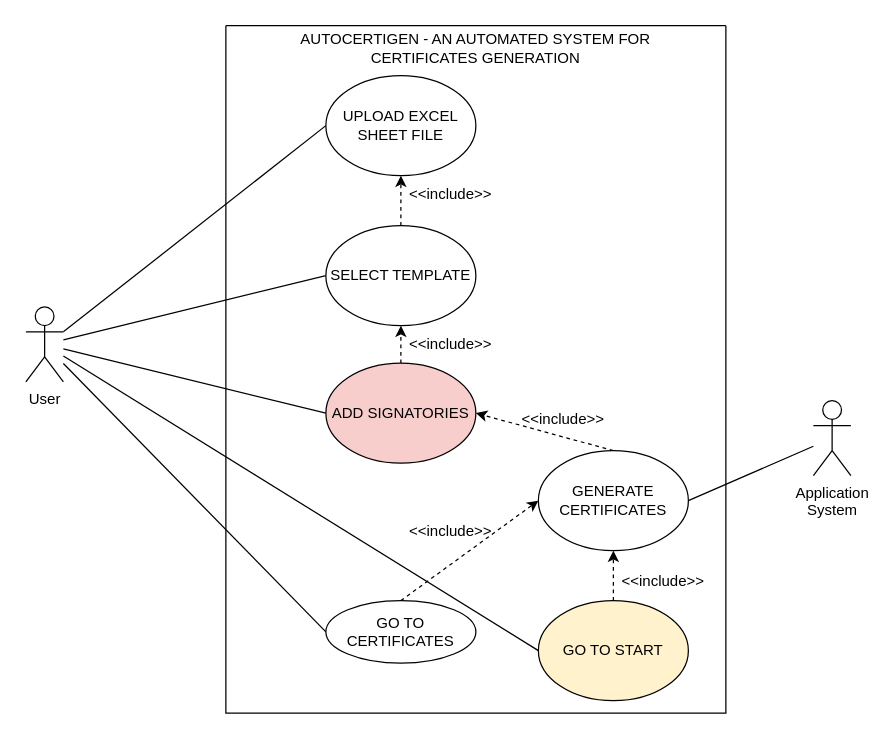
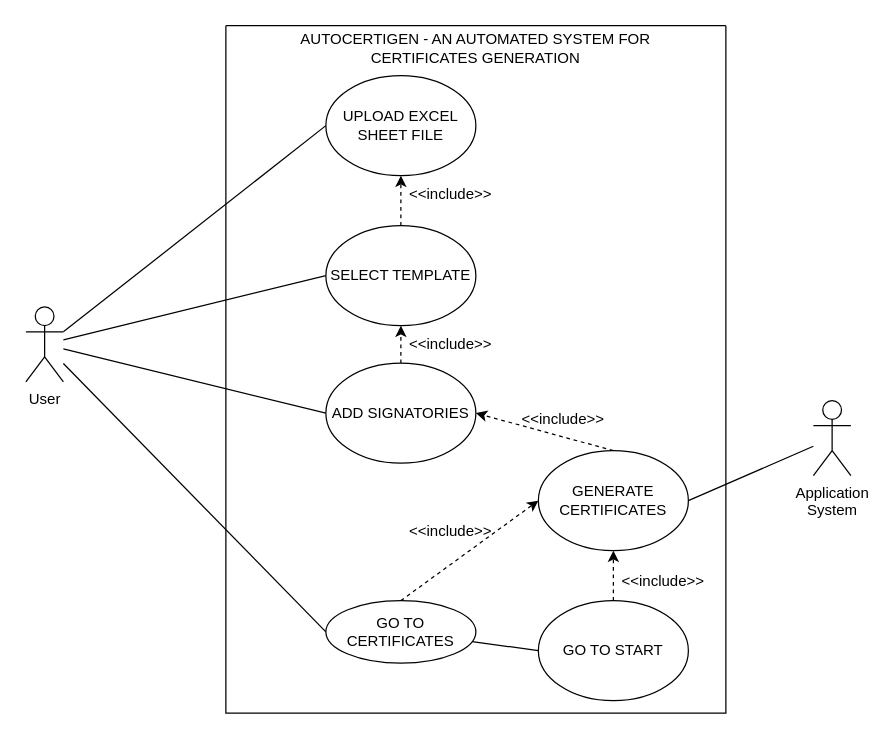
(401, 413) -> (401, 413)
(301, 503) -> (505, 646)
(613, 651) -> (613, 651)
